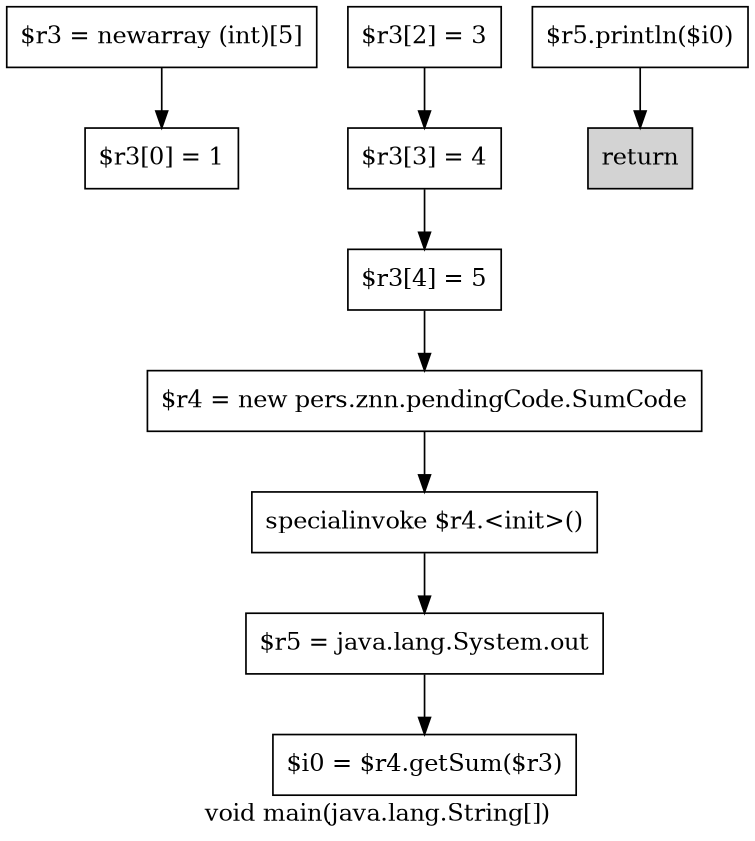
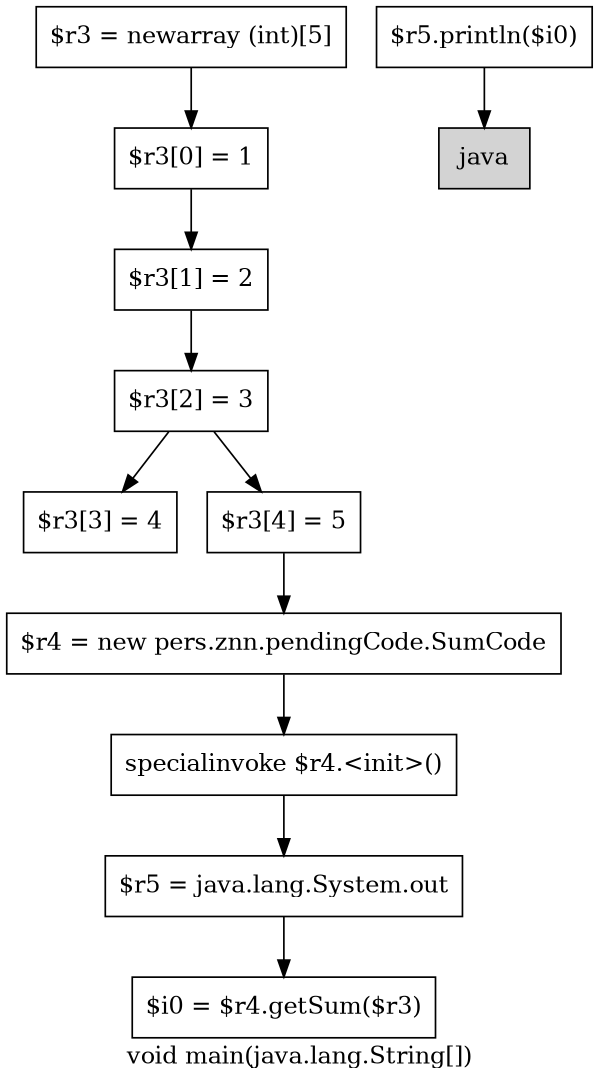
(640, 158) -> (484, 158)
(425, 211) -> (232, 455)
none -> (191, 280)
